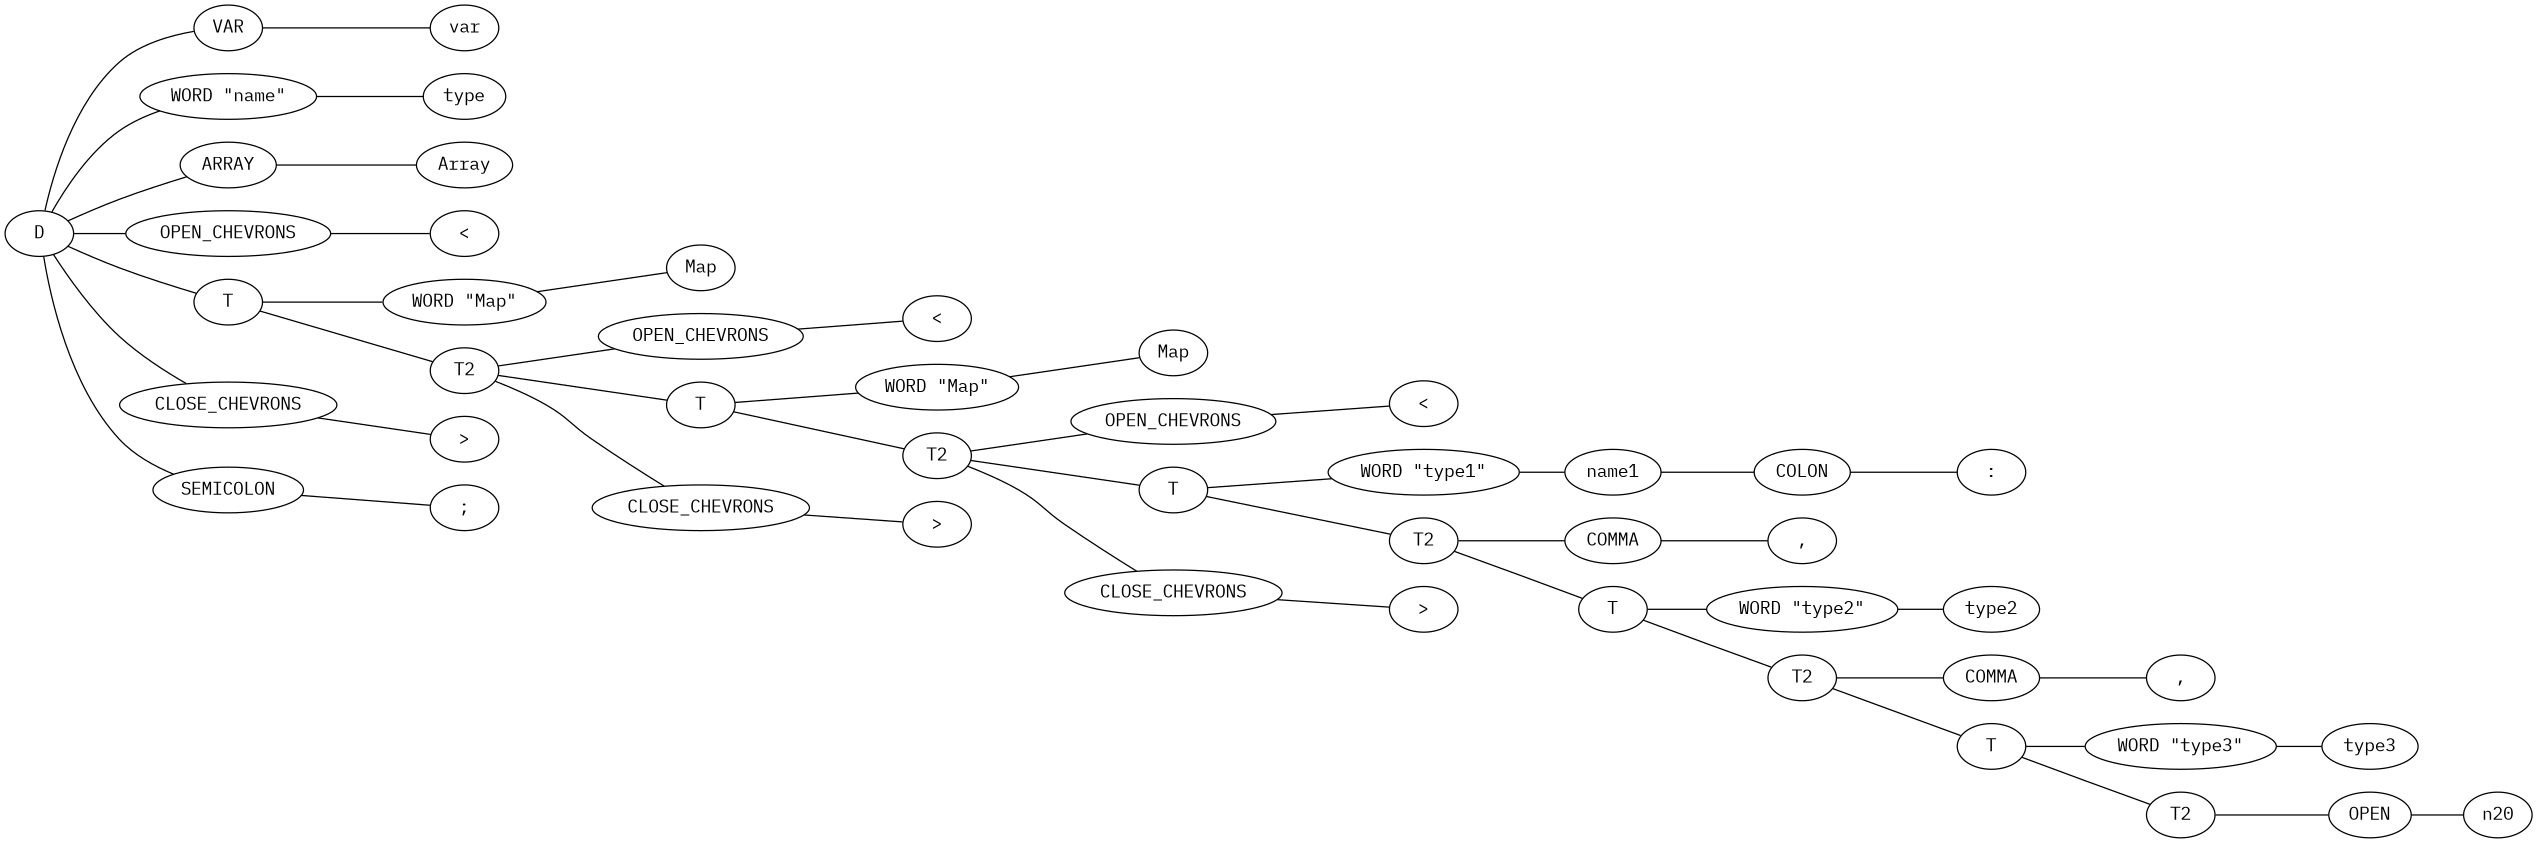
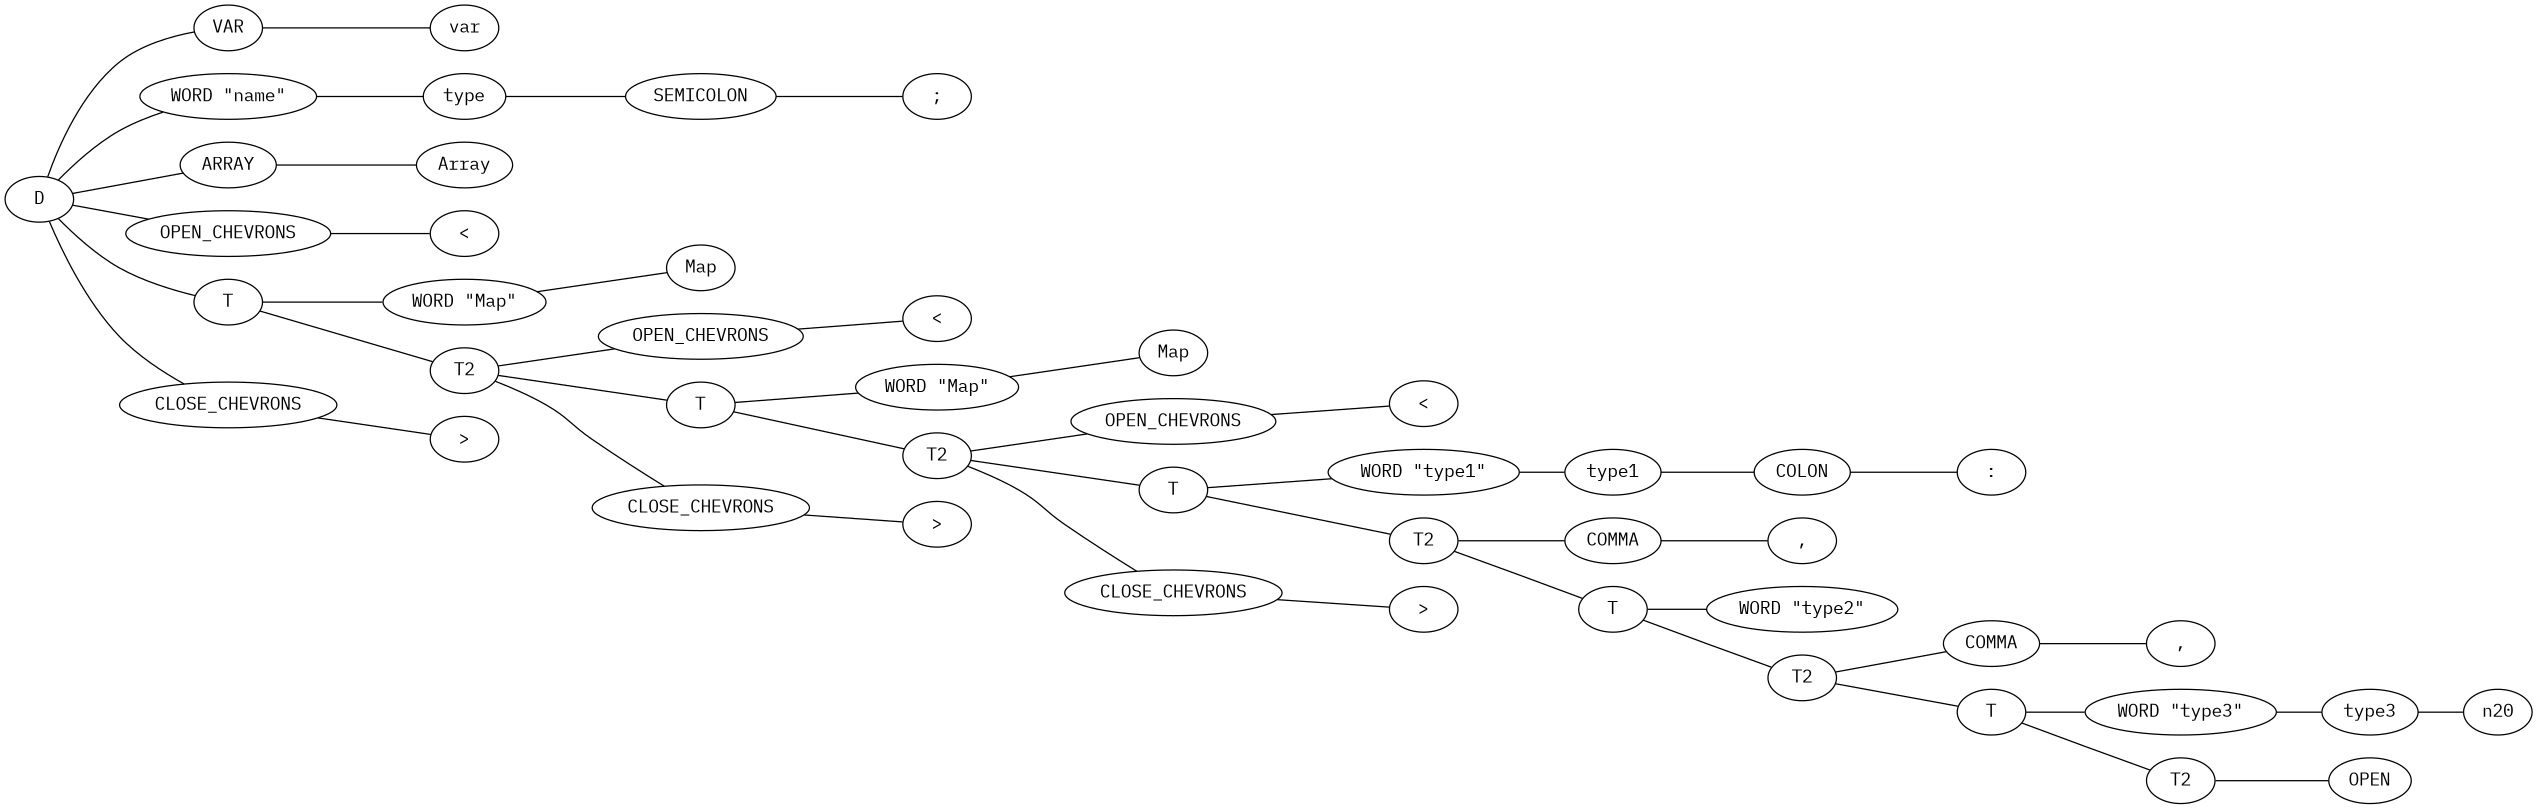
(82, 383) -> (566, 96)
(1613, 472) -> (1613, 472)
(1992, 609) -> none
(2437, 815) -> (2441, 712)
